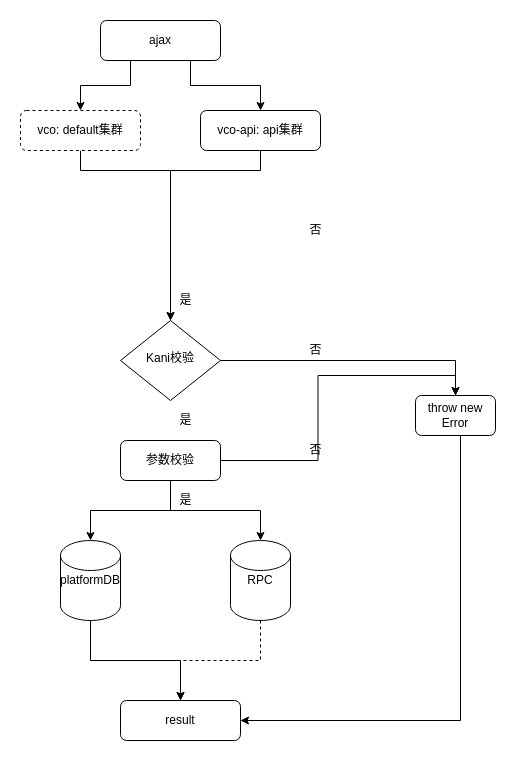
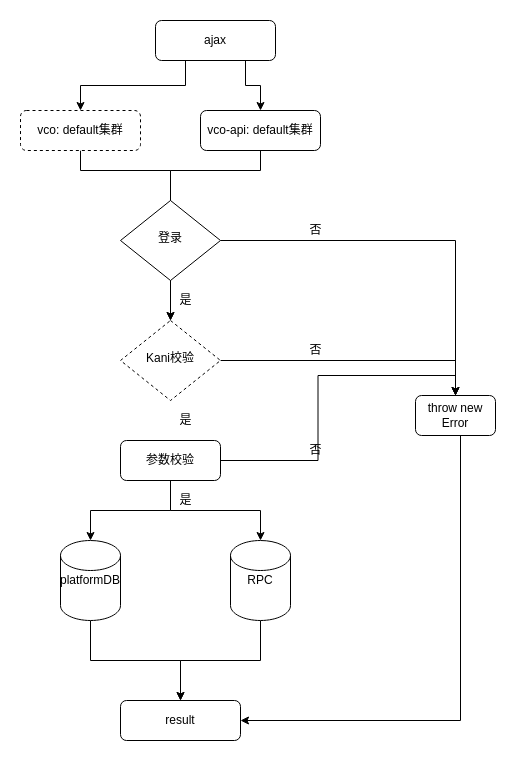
(161, 41) -> (216, 41)
(261, 131) -> (261, 131)
none -> (171, 241)
none -> (397, 241)
(171, 361) -> (171, 361)
(241, 661) -> (241, 661)
